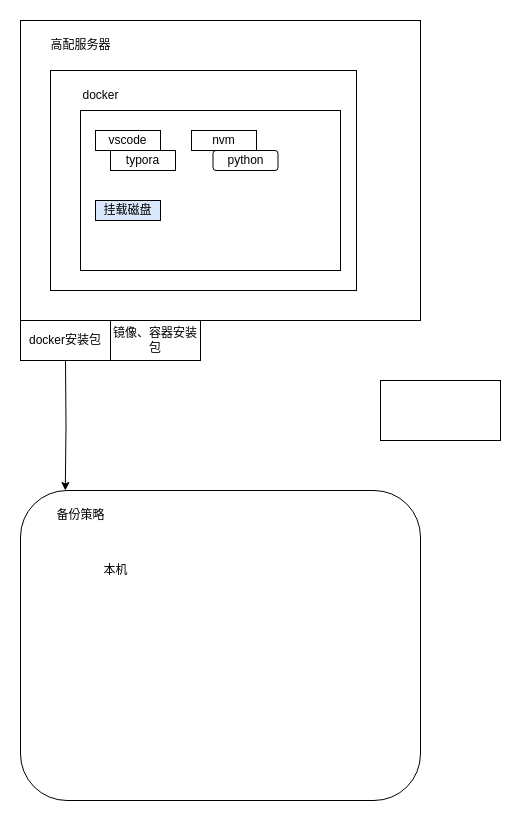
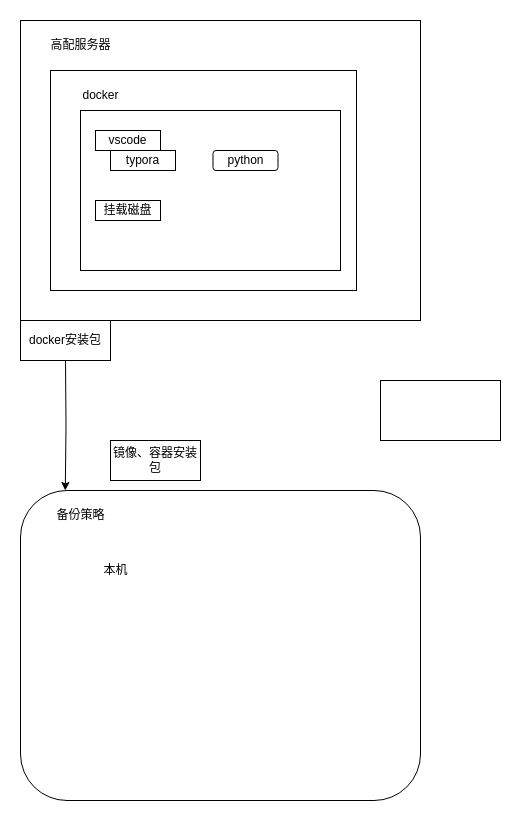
(224, 141) -> none
(128, 211) -> (128, 211)
(156, 341) -> (156, 461)
